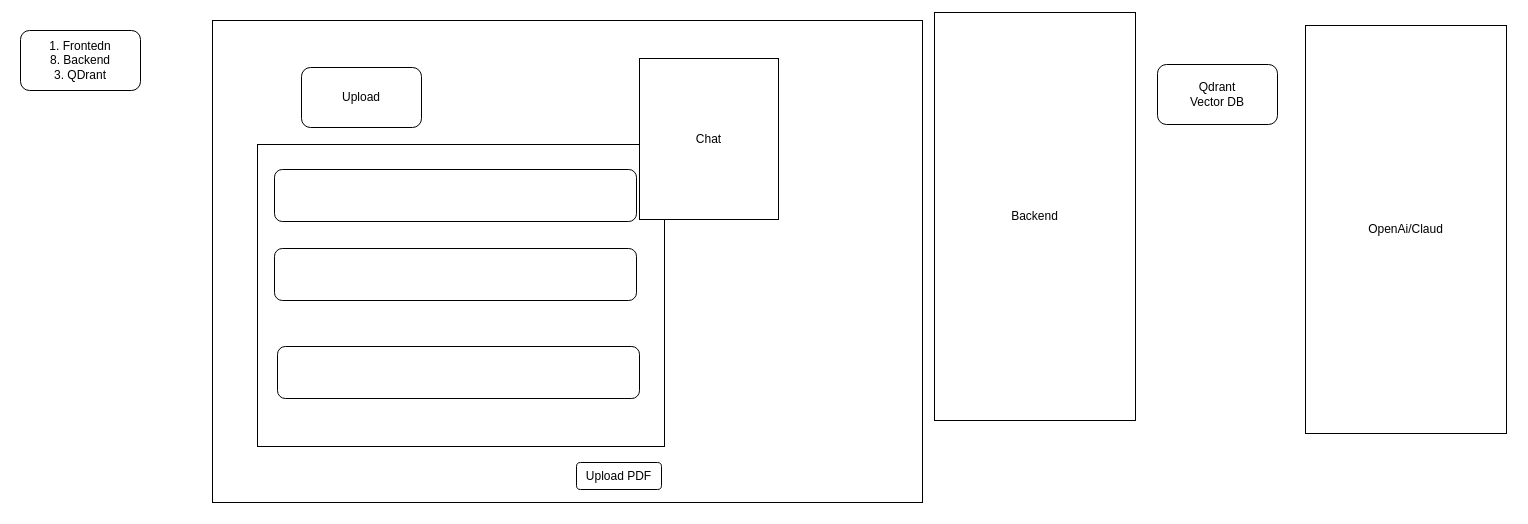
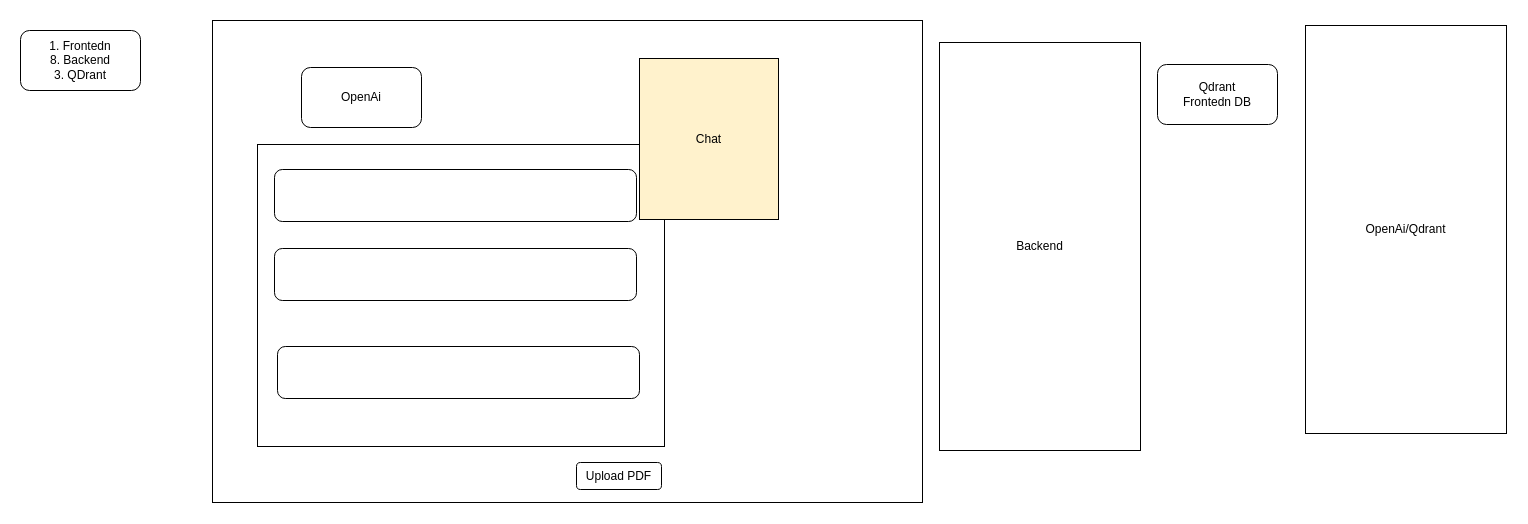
(1218, 95) -> (1218, 95)
(362, 98) -> (362, 98)
(709, 139) -> (709, 139)
(1035, 217) -> (1040, 247)
(1406, 230) -> (1406, 230)
